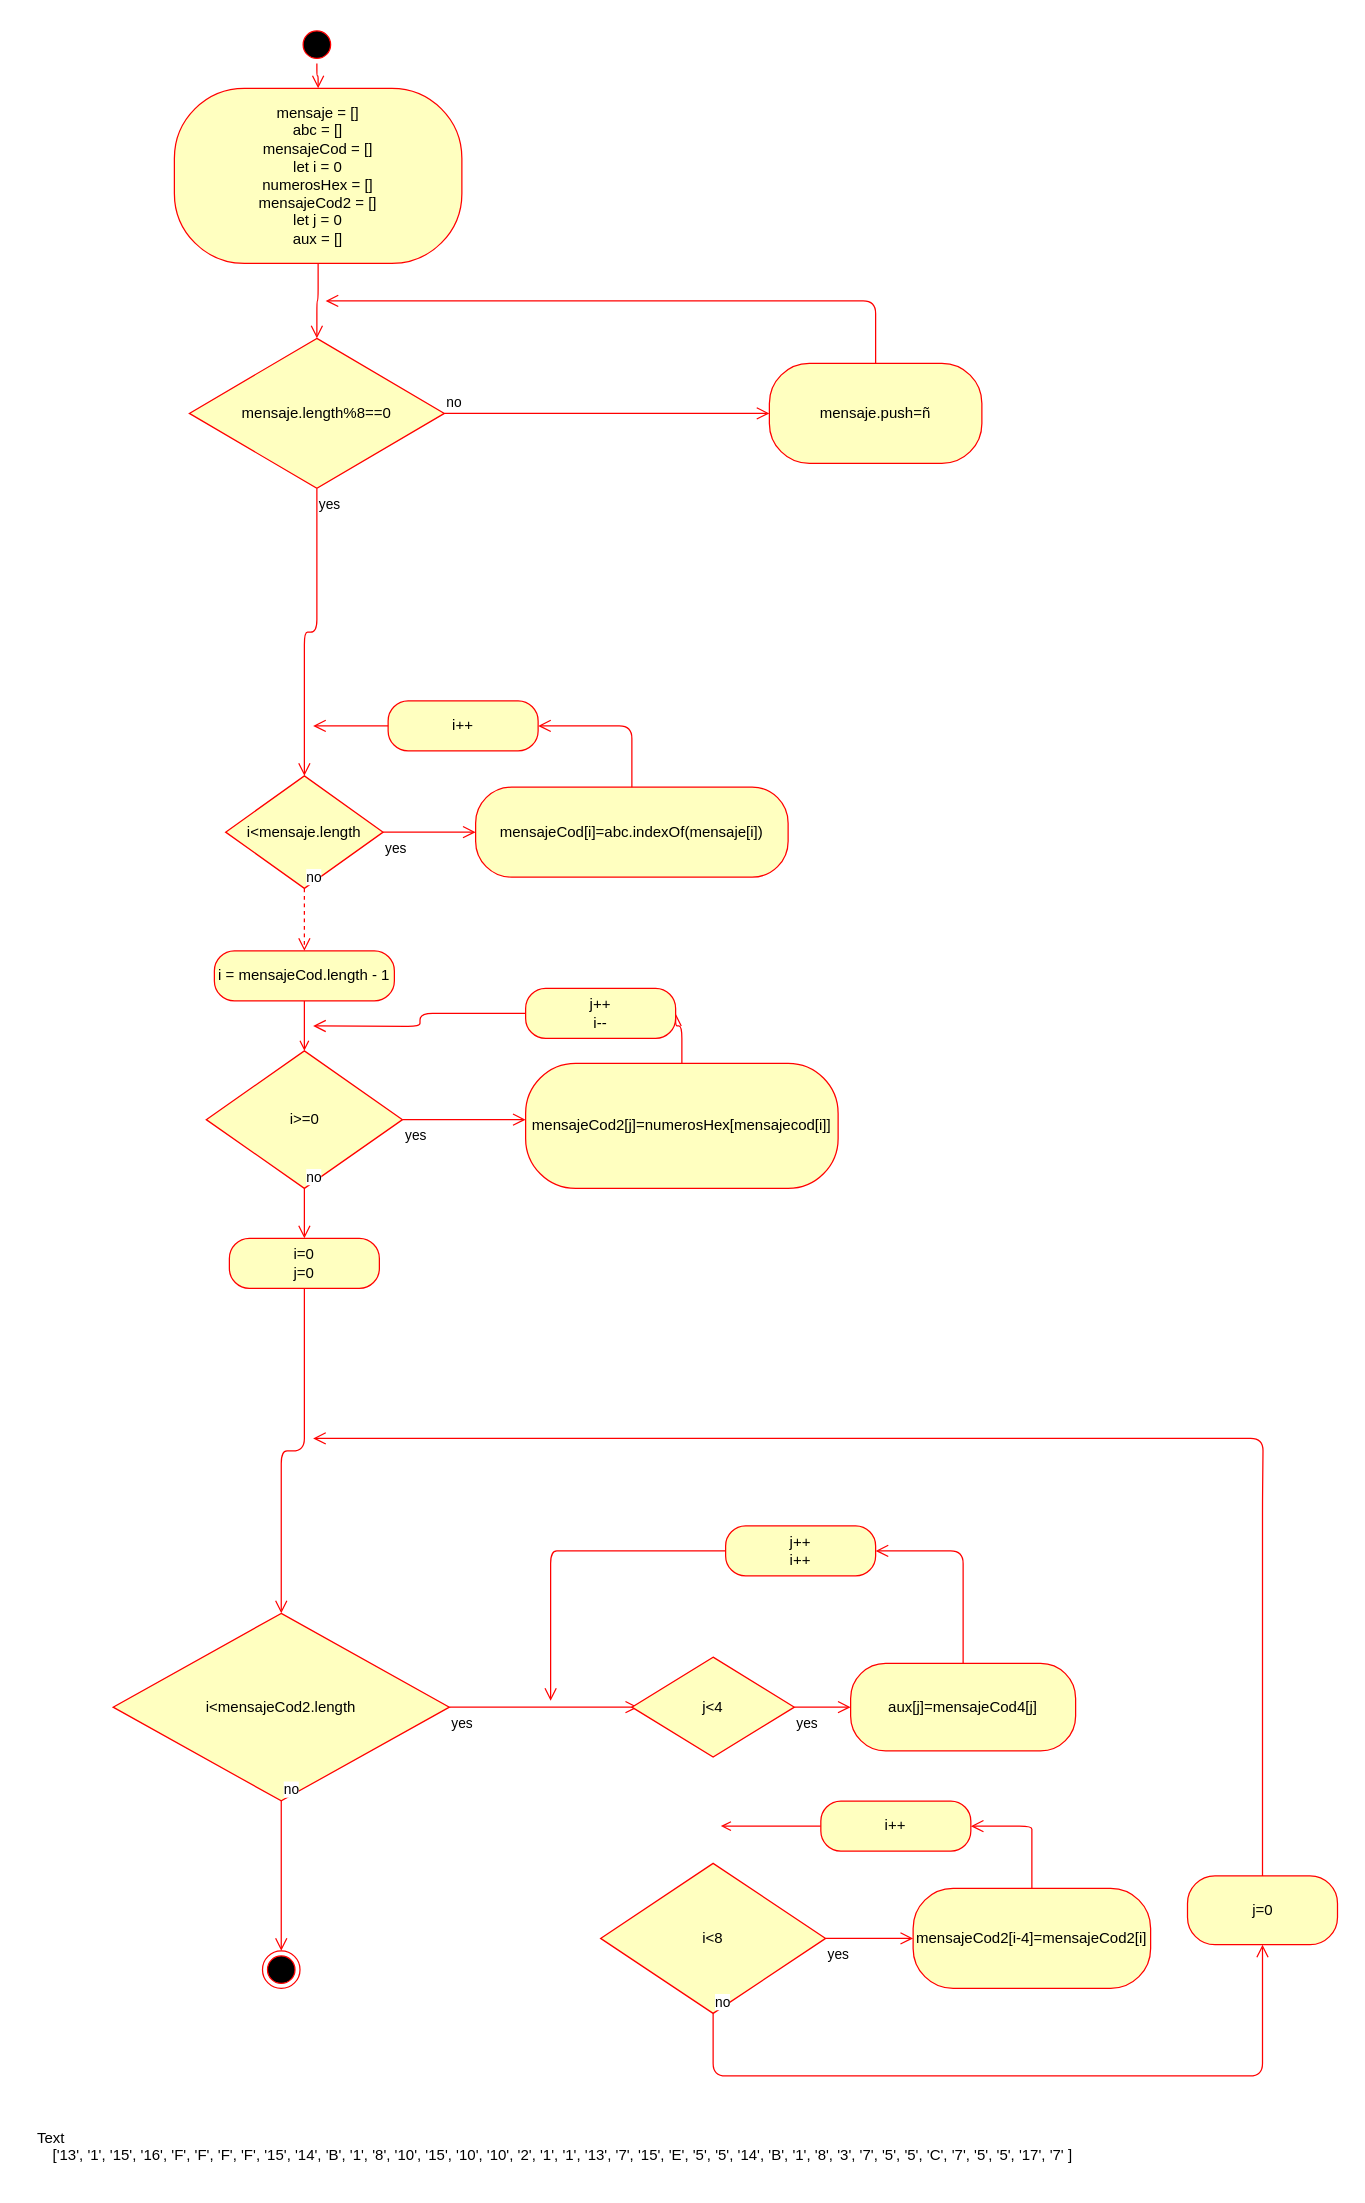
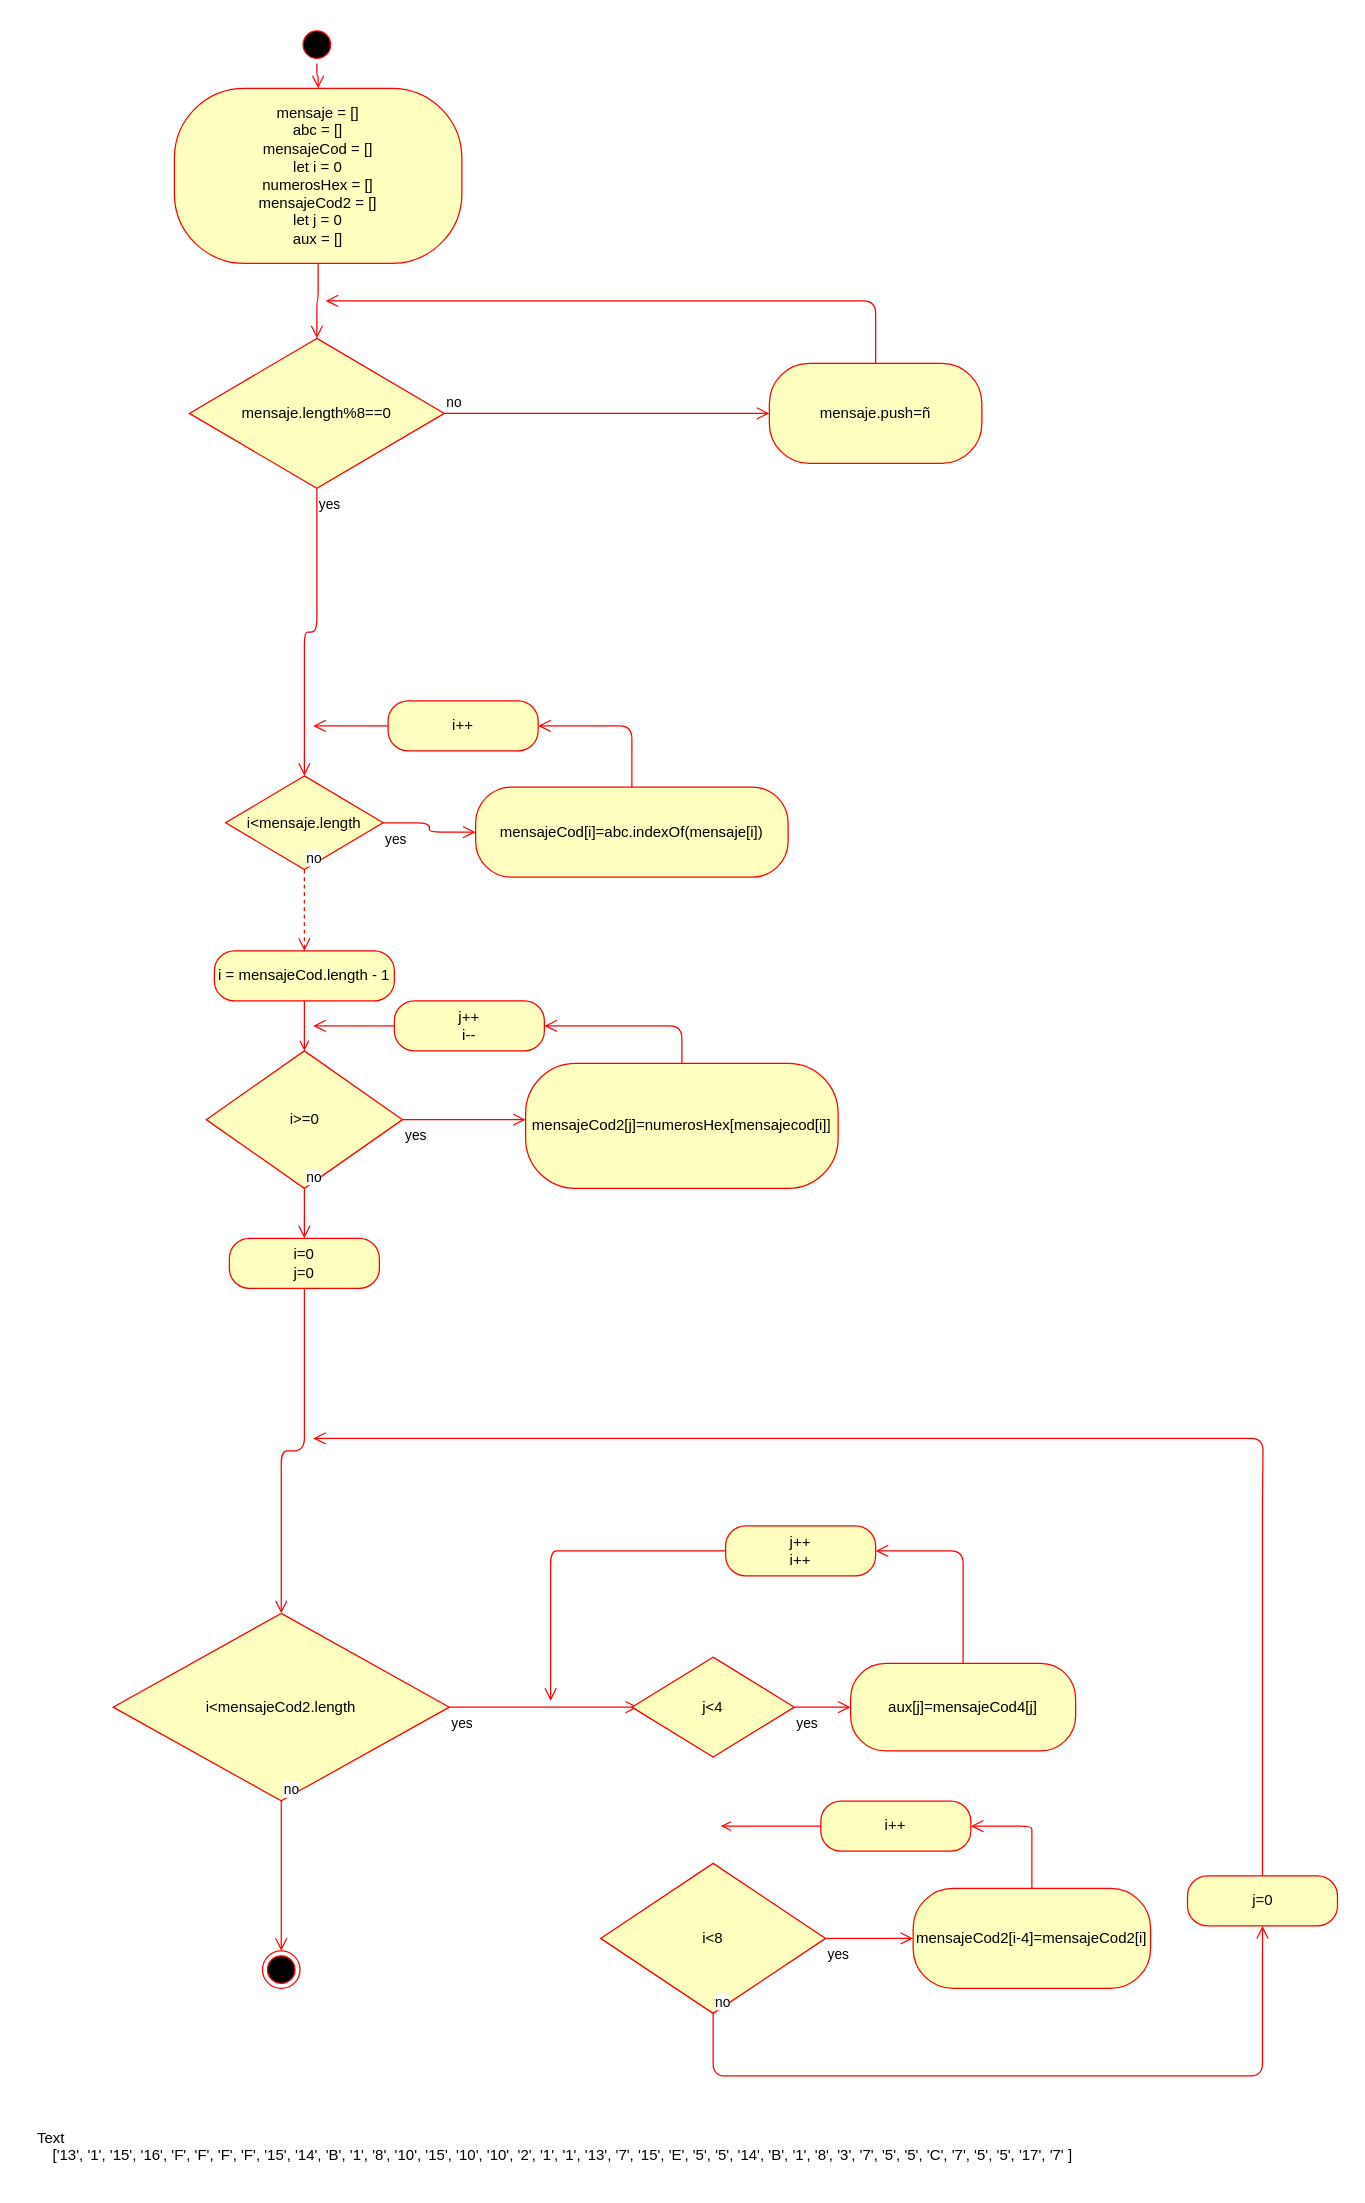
(304, 832) -> (304, 823)
(601, 1013) -> (469, 1026)
(1263, 1910) -> (1263, 1901)
